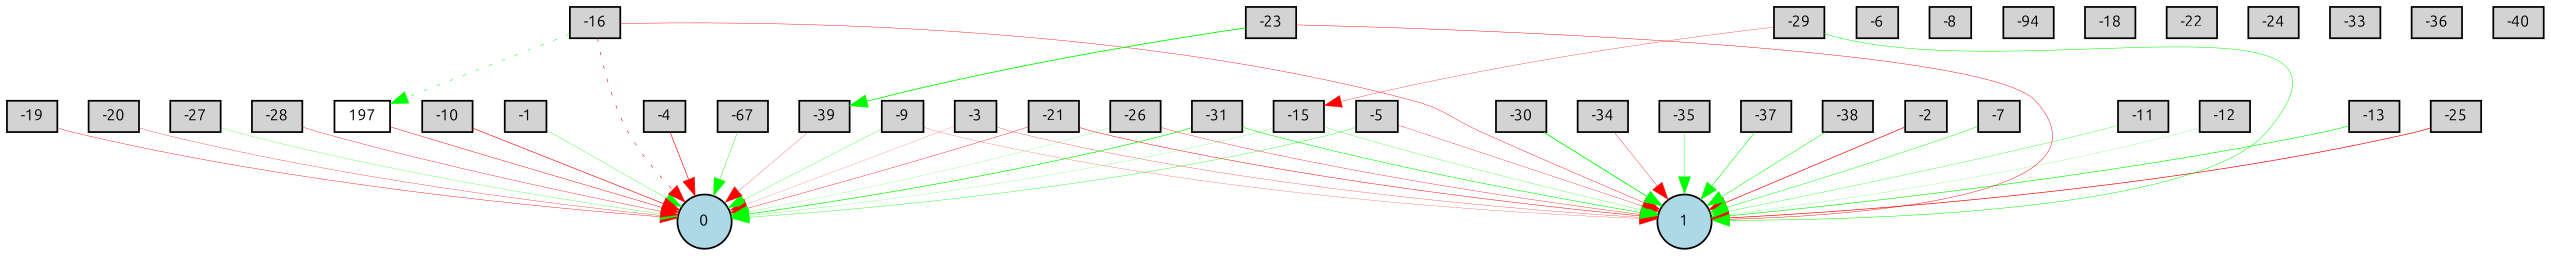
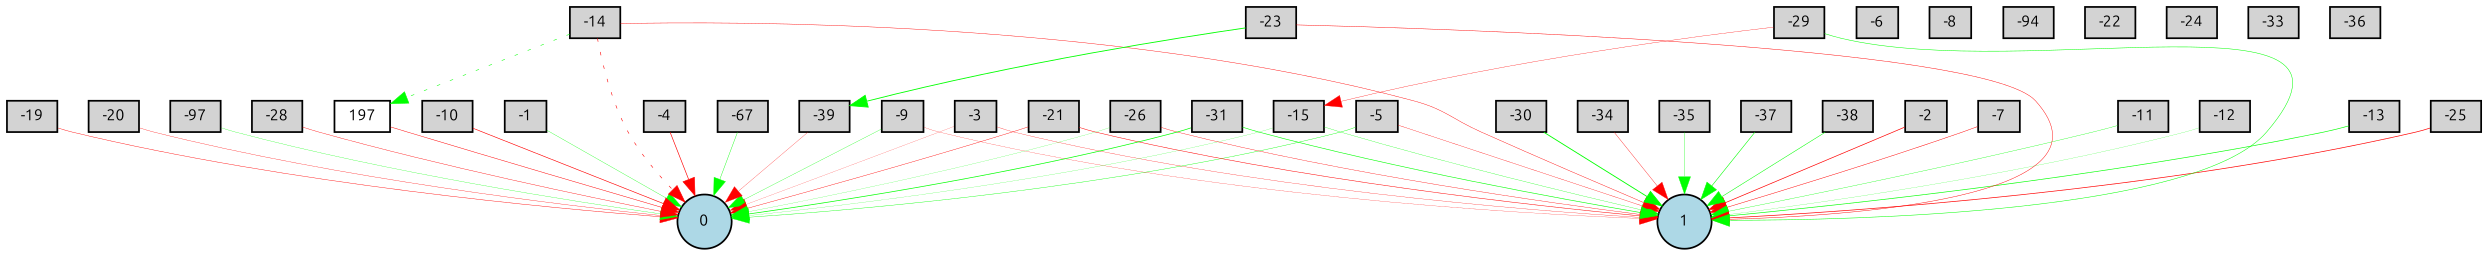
(595, 23) -> (595, 23)
(2110, 23) -> none
(2519, 23) -> none
(195, 116) -> (195, 116)
(1853, 168) -> (1853, 168)
